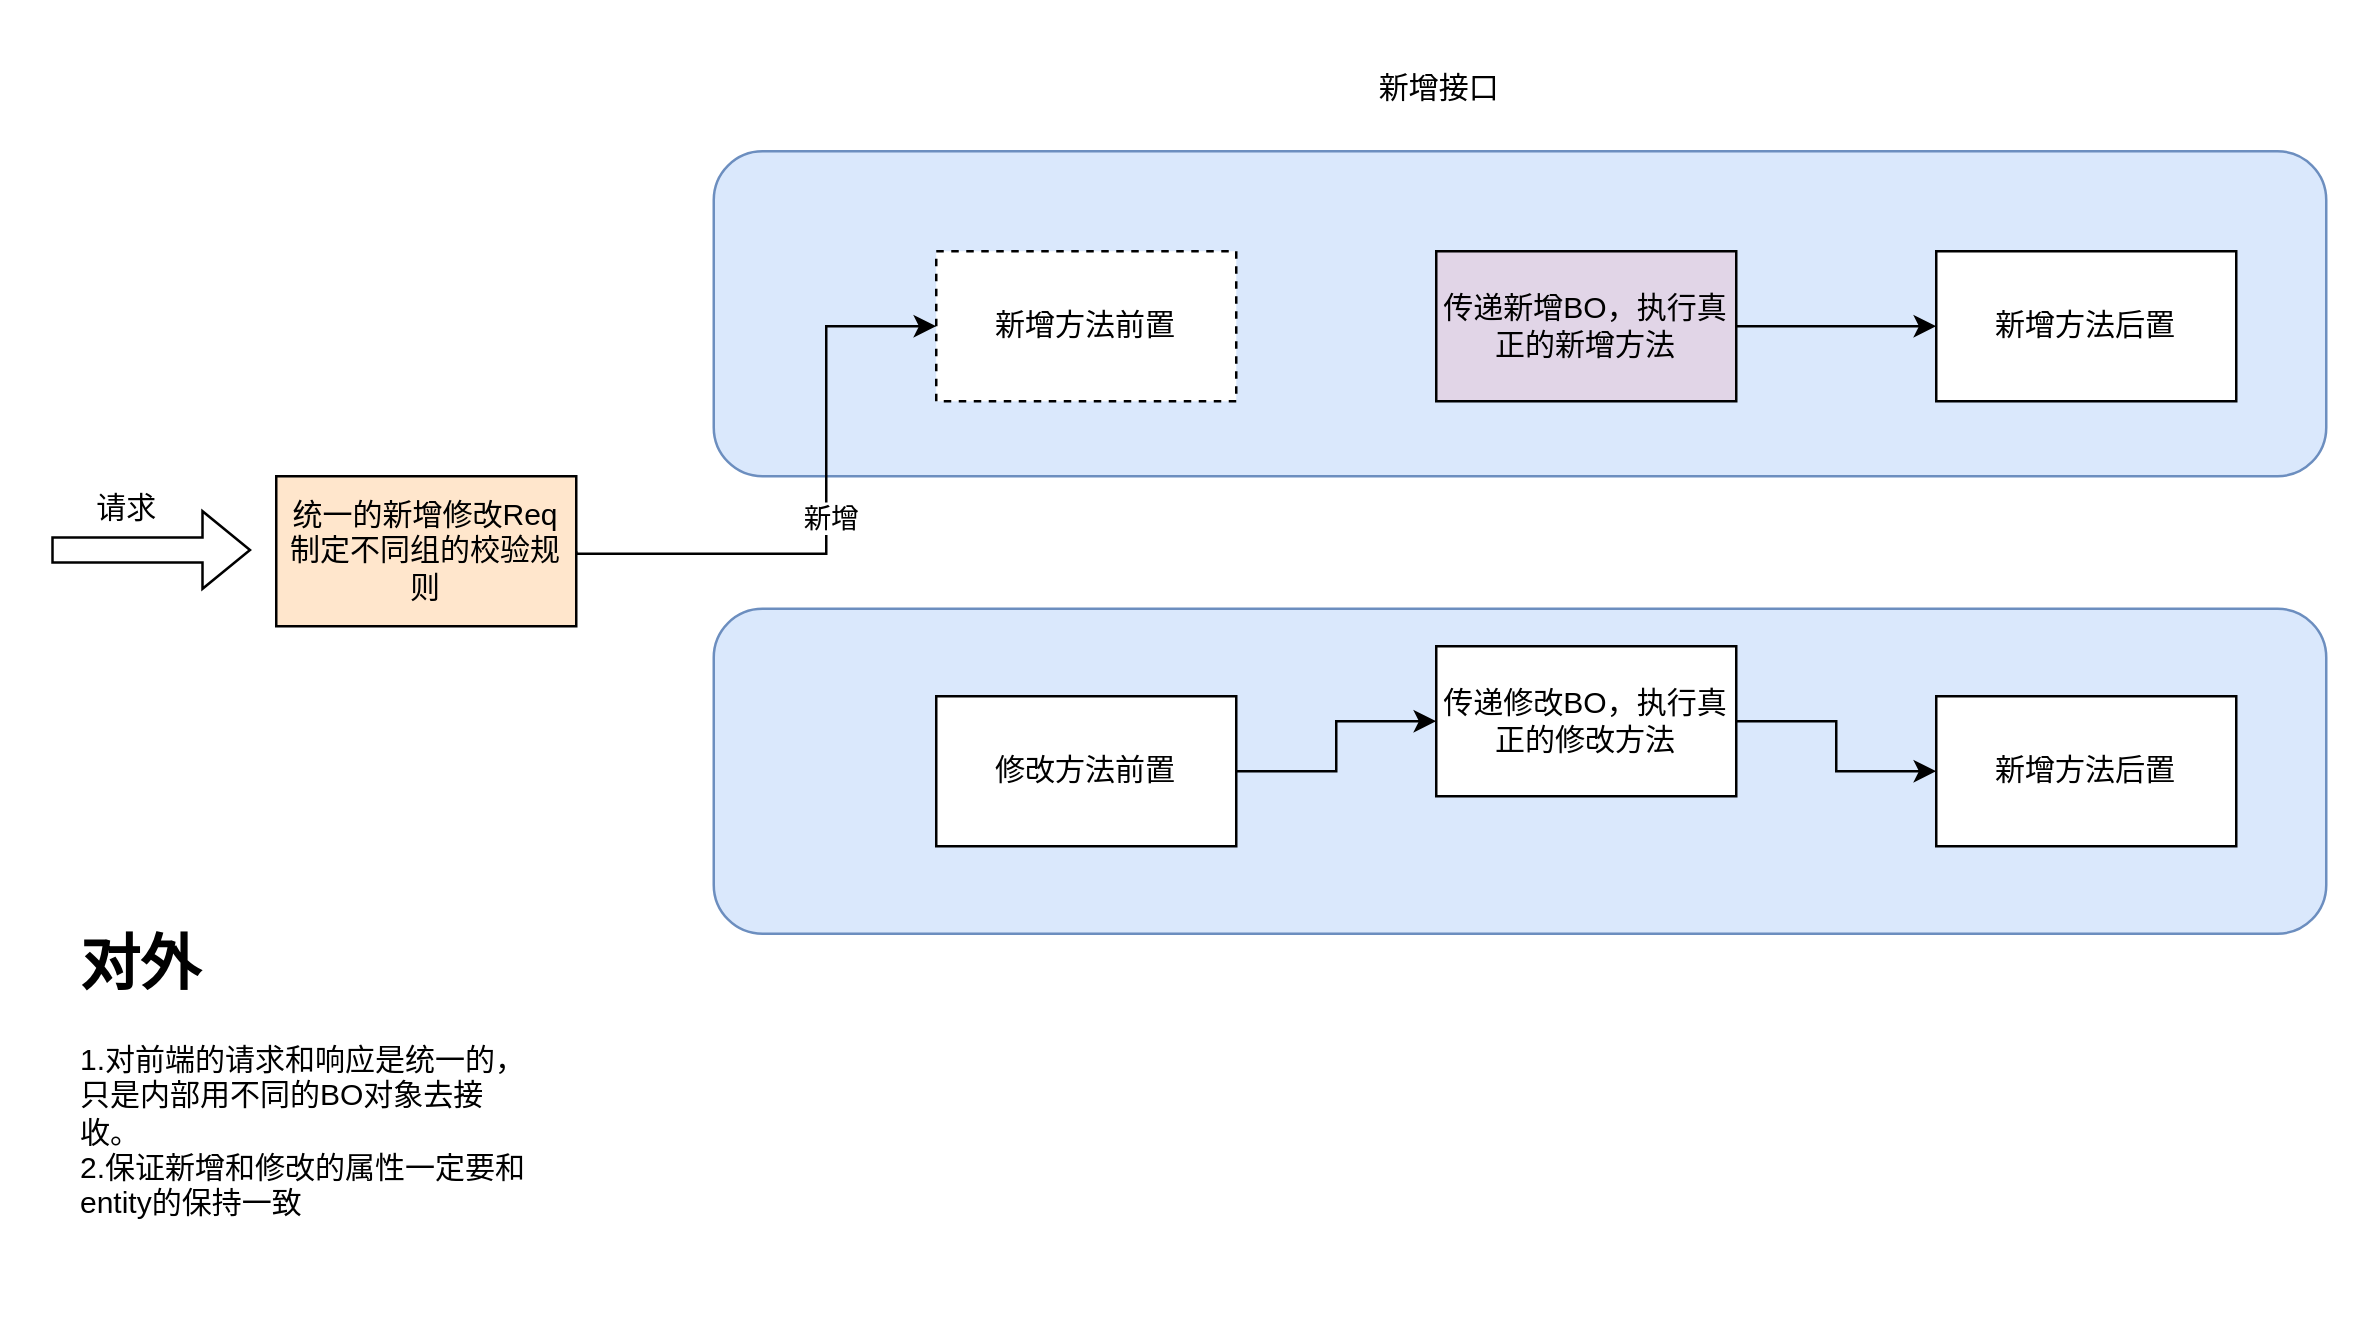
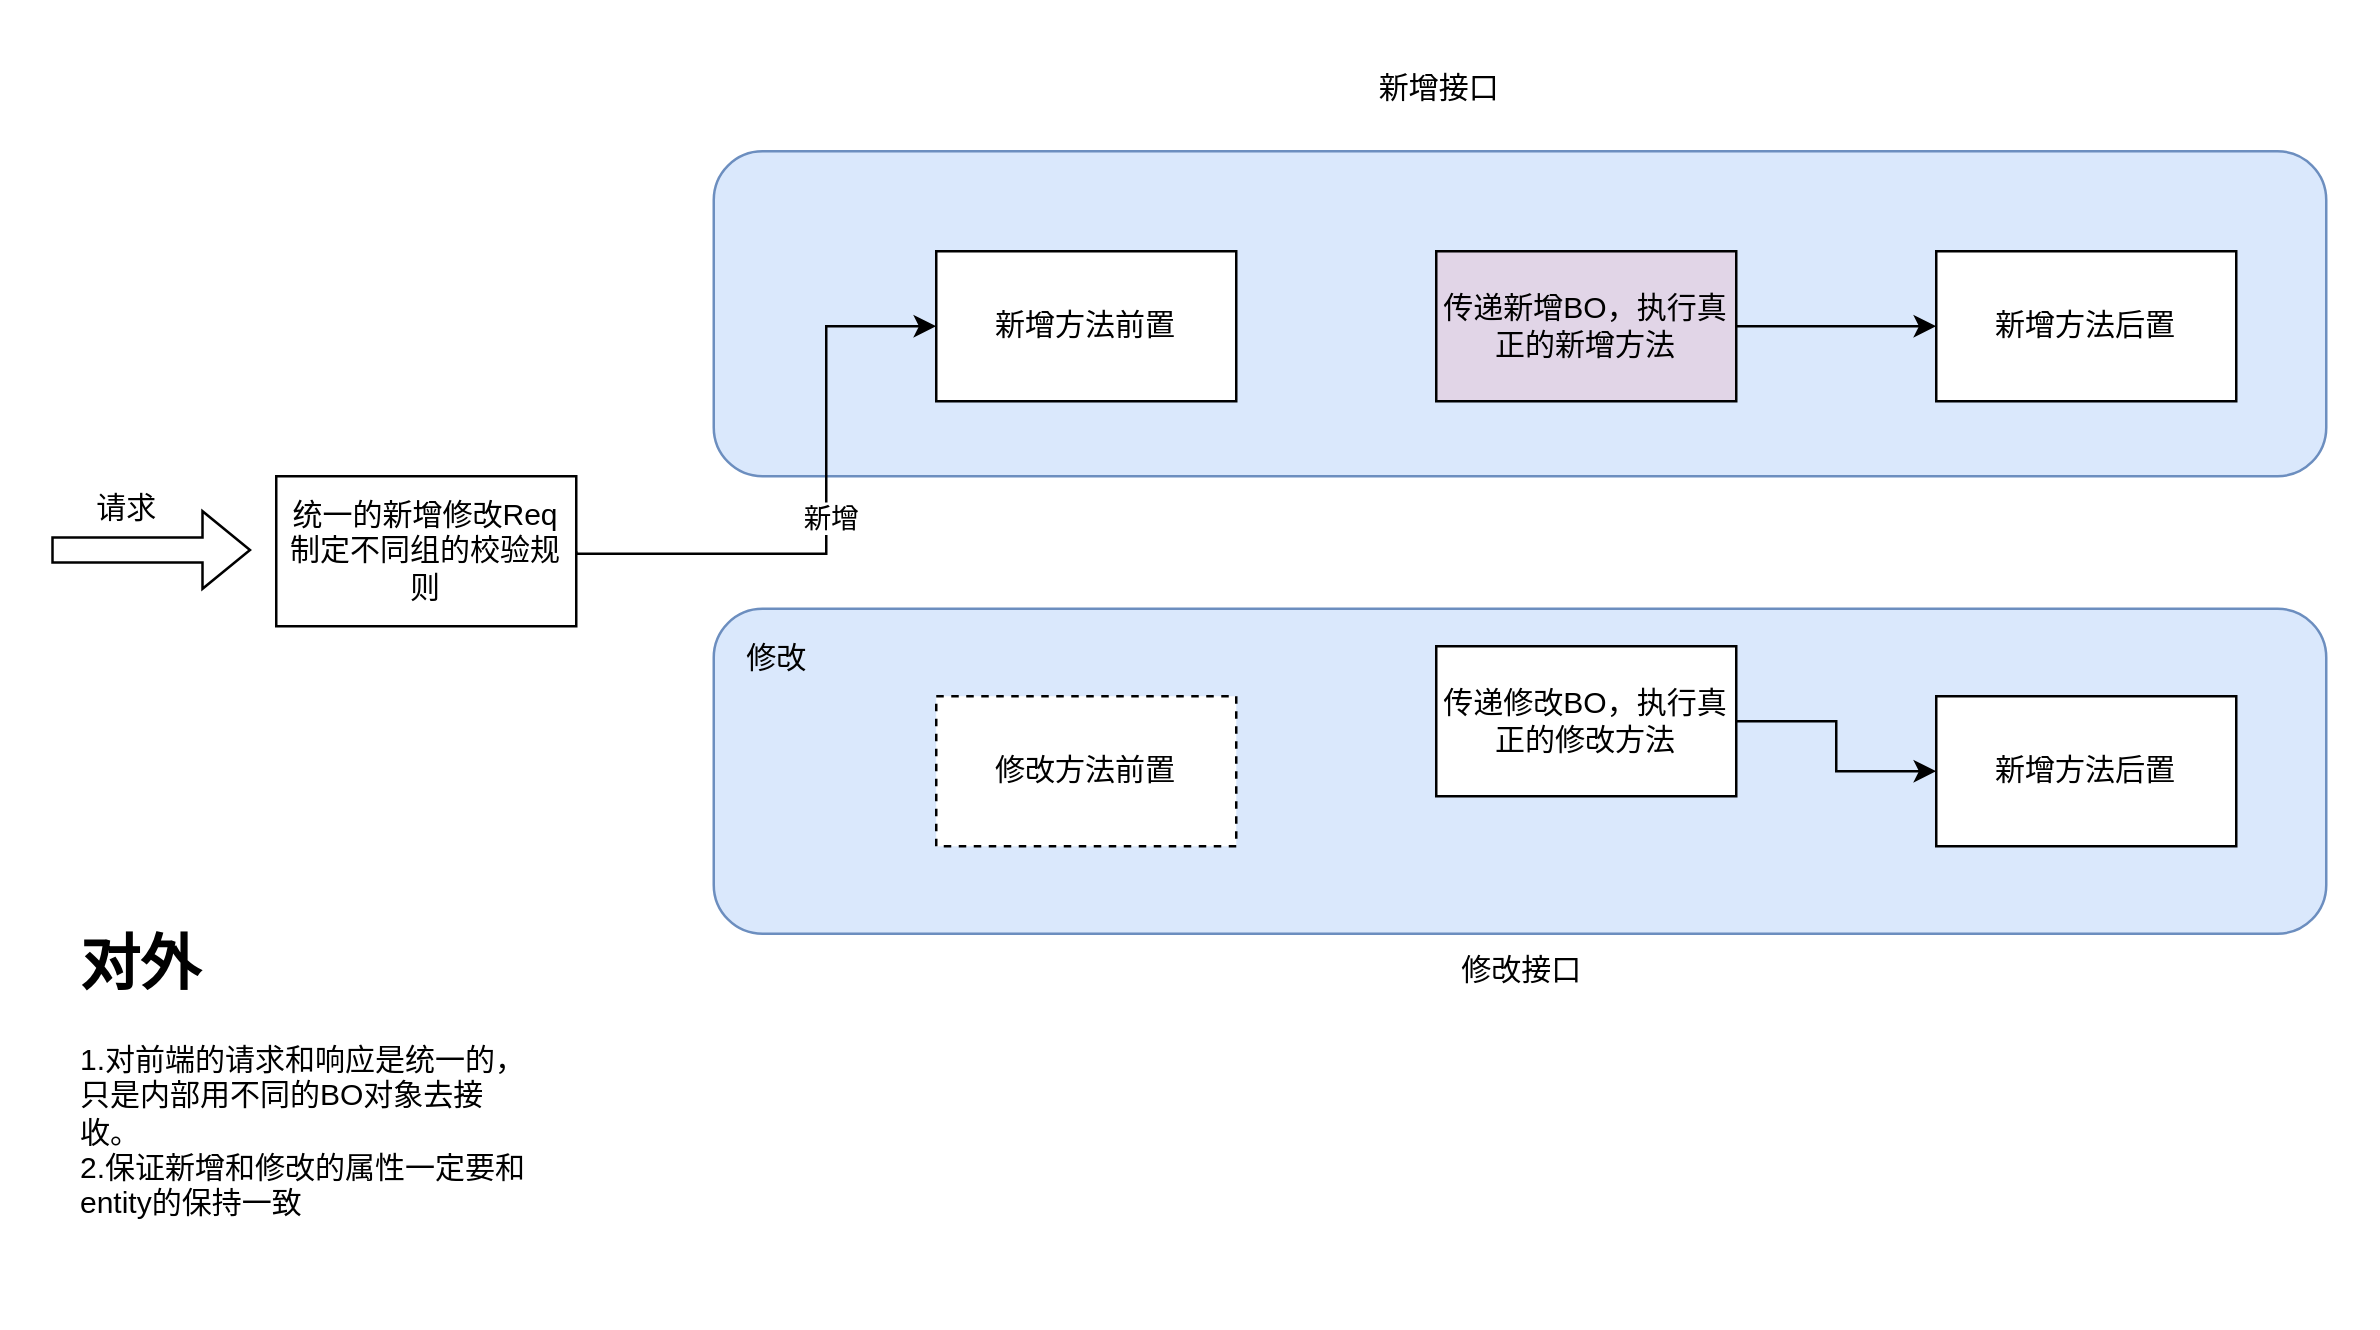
(1086, 326) -> (1086, 326)
(426, 551) -> (426, 551)
none -> (776, 659)
(1336, 754) -> none
(1086, 771) -> (1086, 771)
none -> (1520, 971)
